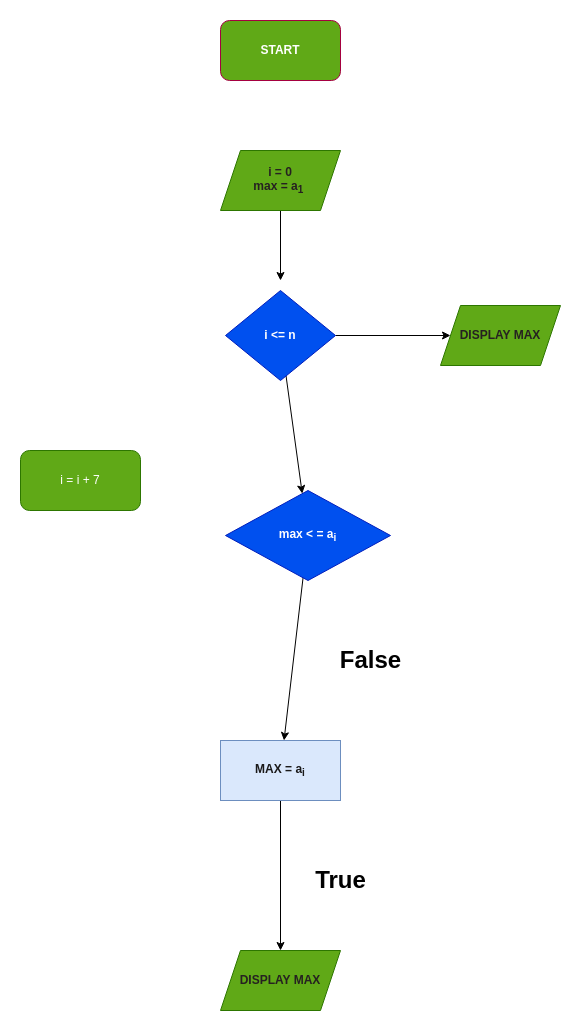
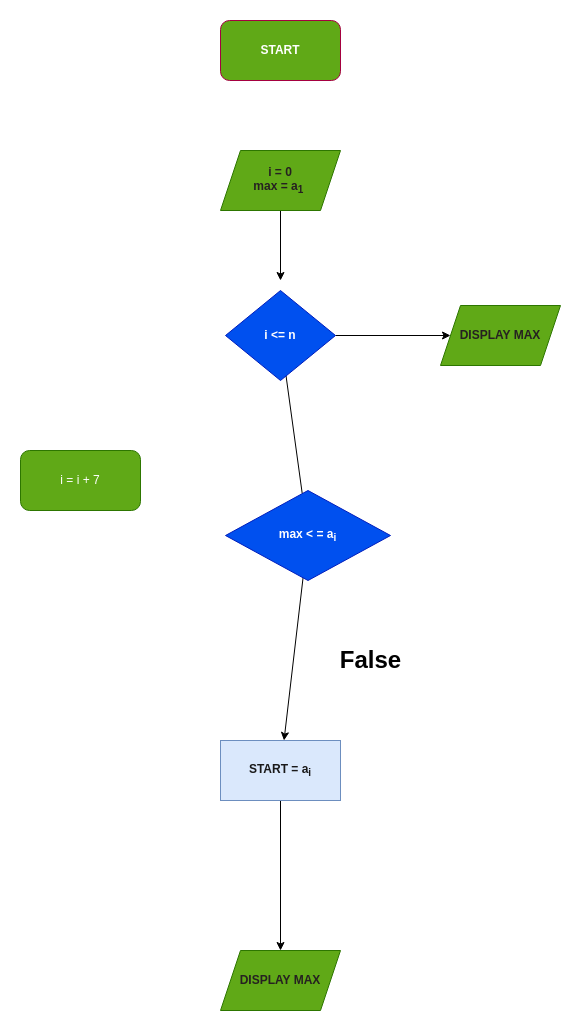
(301, 485) -> (301, 488)
(281, 771) -> (281, 771)
(341, 881) -> none
